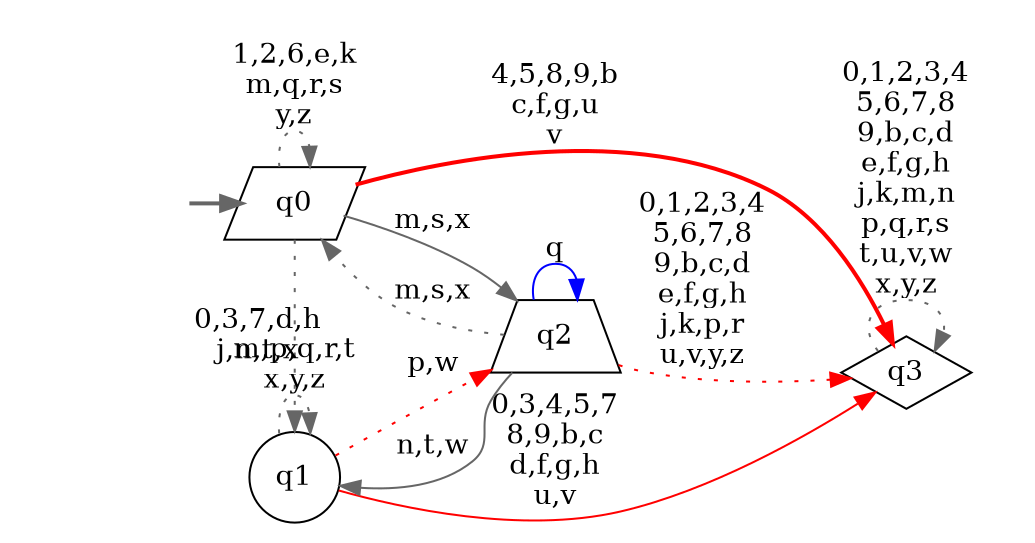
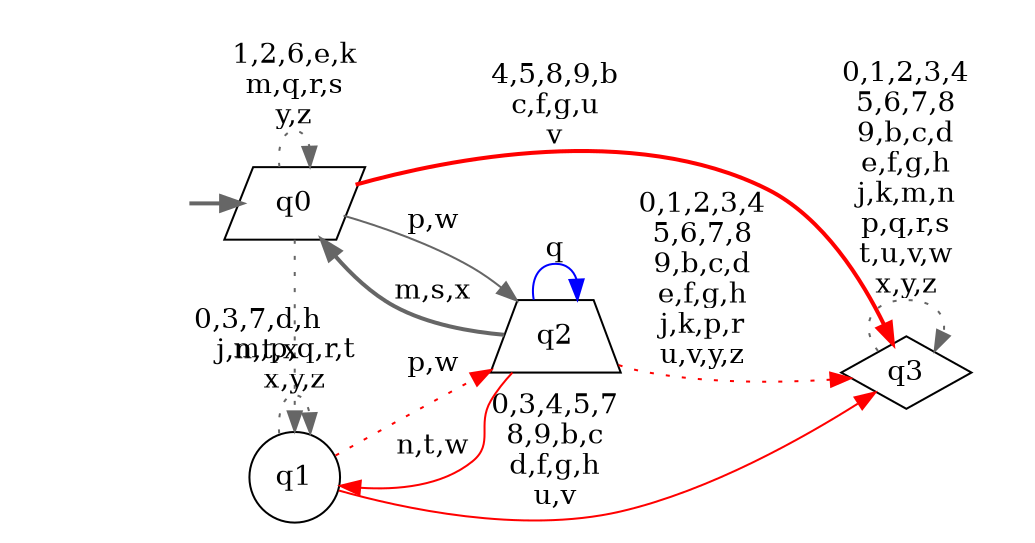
(433, 221) -> (433, 221)
(411, 314) -> (411, 314)
(466, 466) -> (466, 466)
